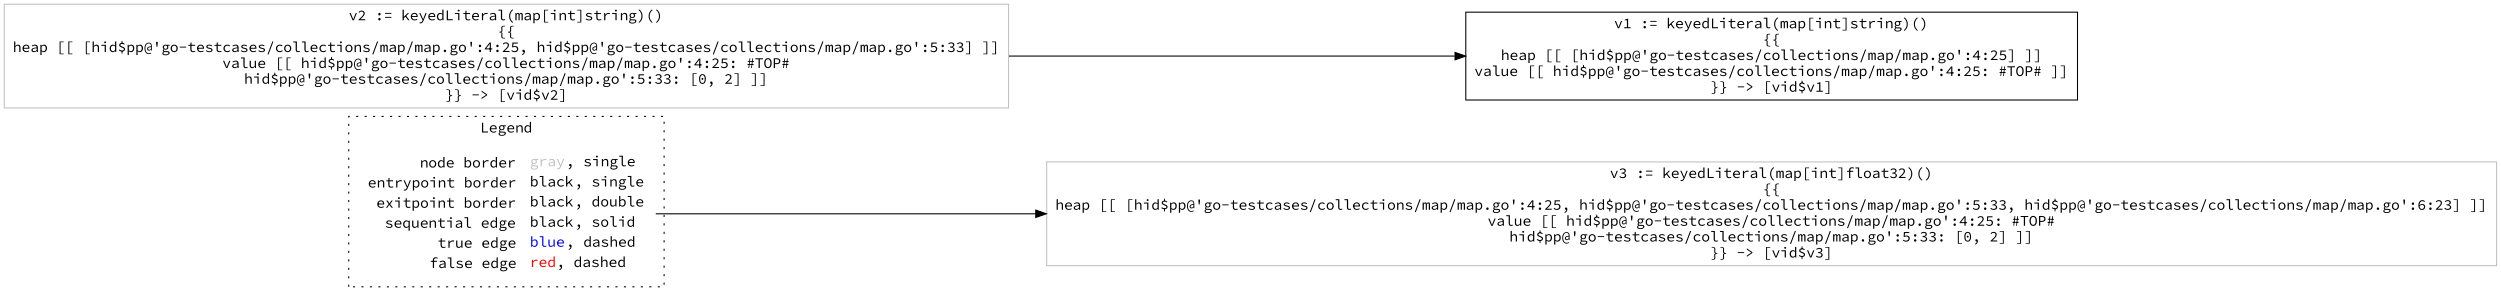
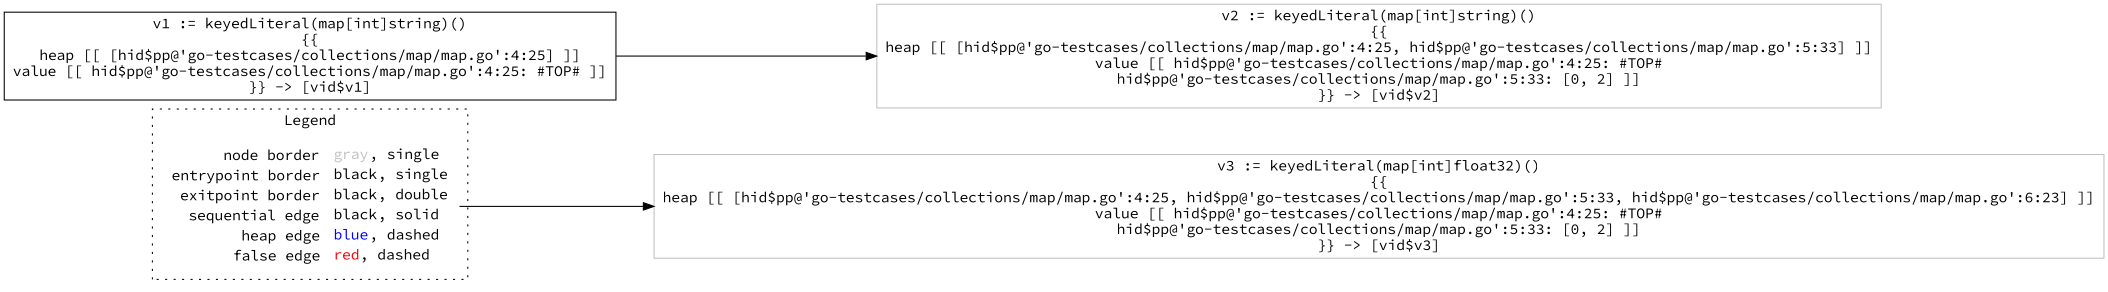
(1232, 56) -> (741, 56)
(482, 243) -> (285, 236)
